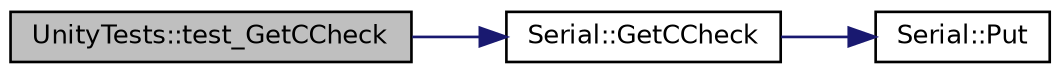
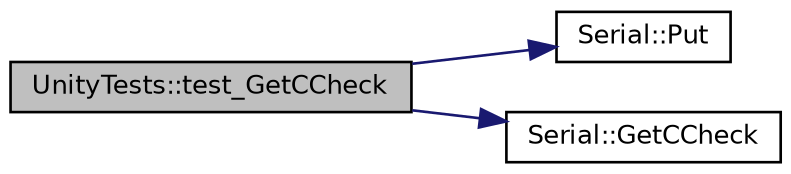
(815, 37) -> (471, 57)
